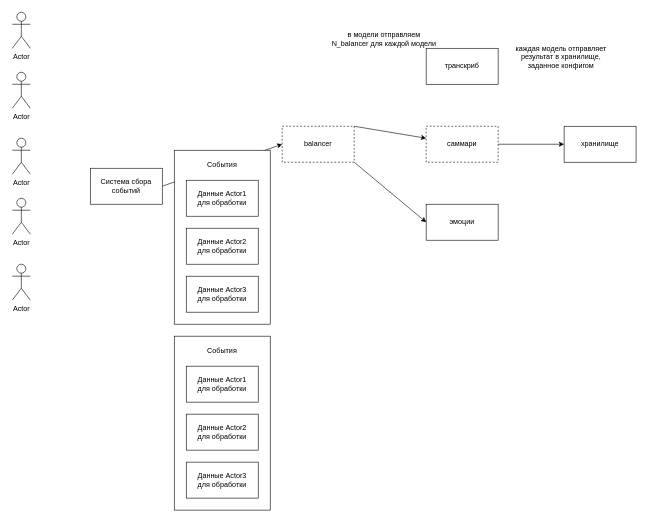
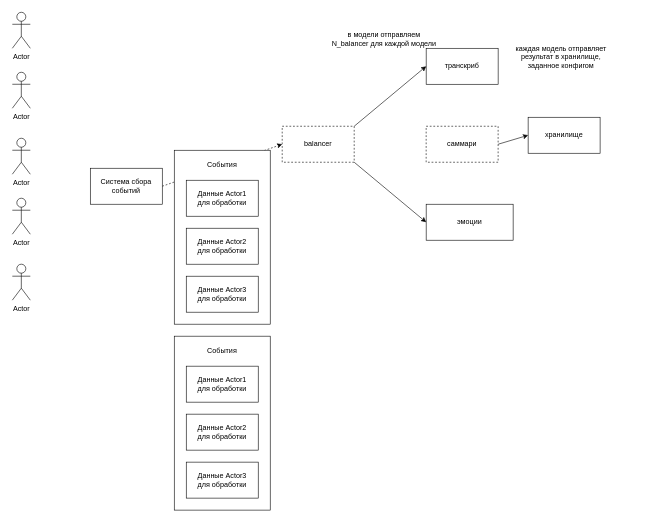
(388, 132) -> (388, 98)
(600, 144) -> (564, 135)
(270, 149) -> (270, 149)
(462, 222) -> (470, 222)
